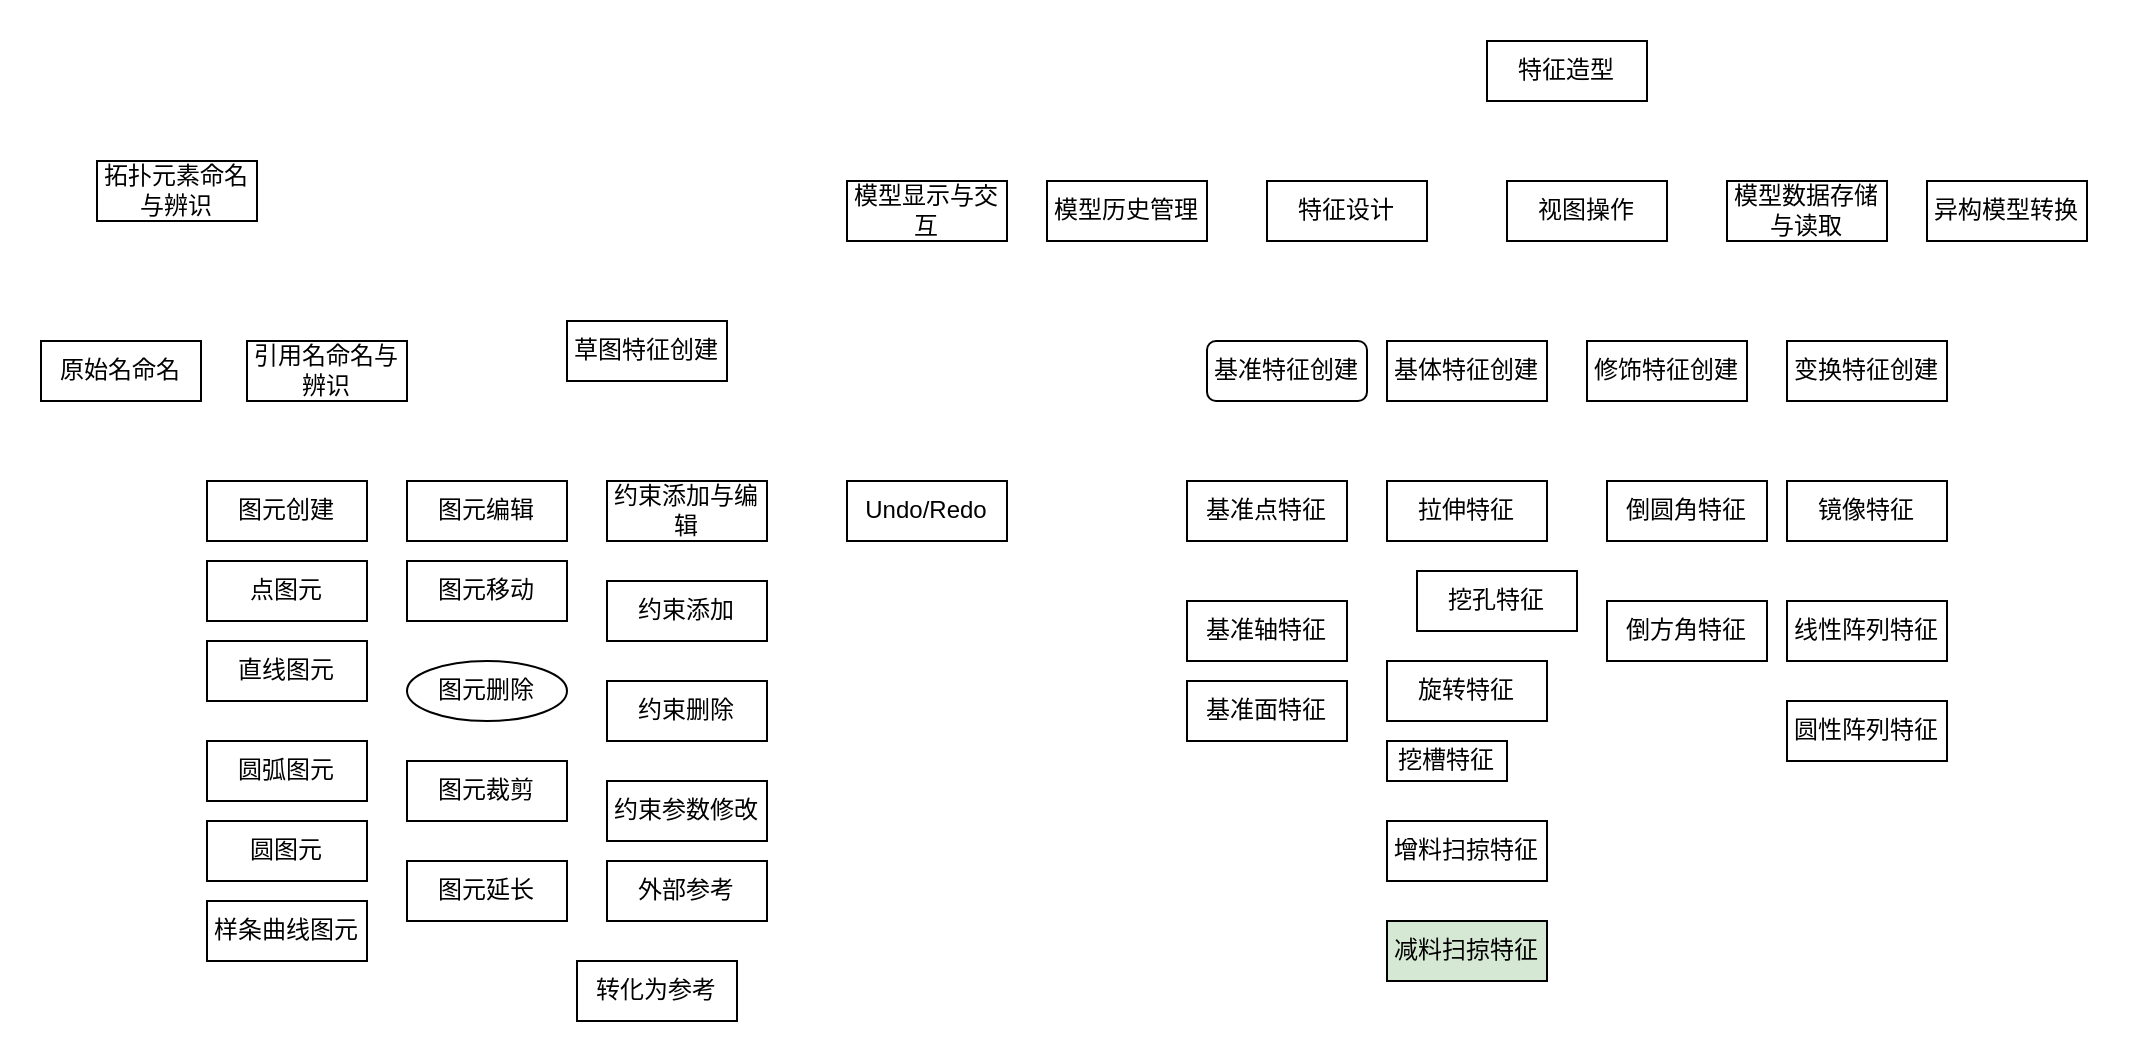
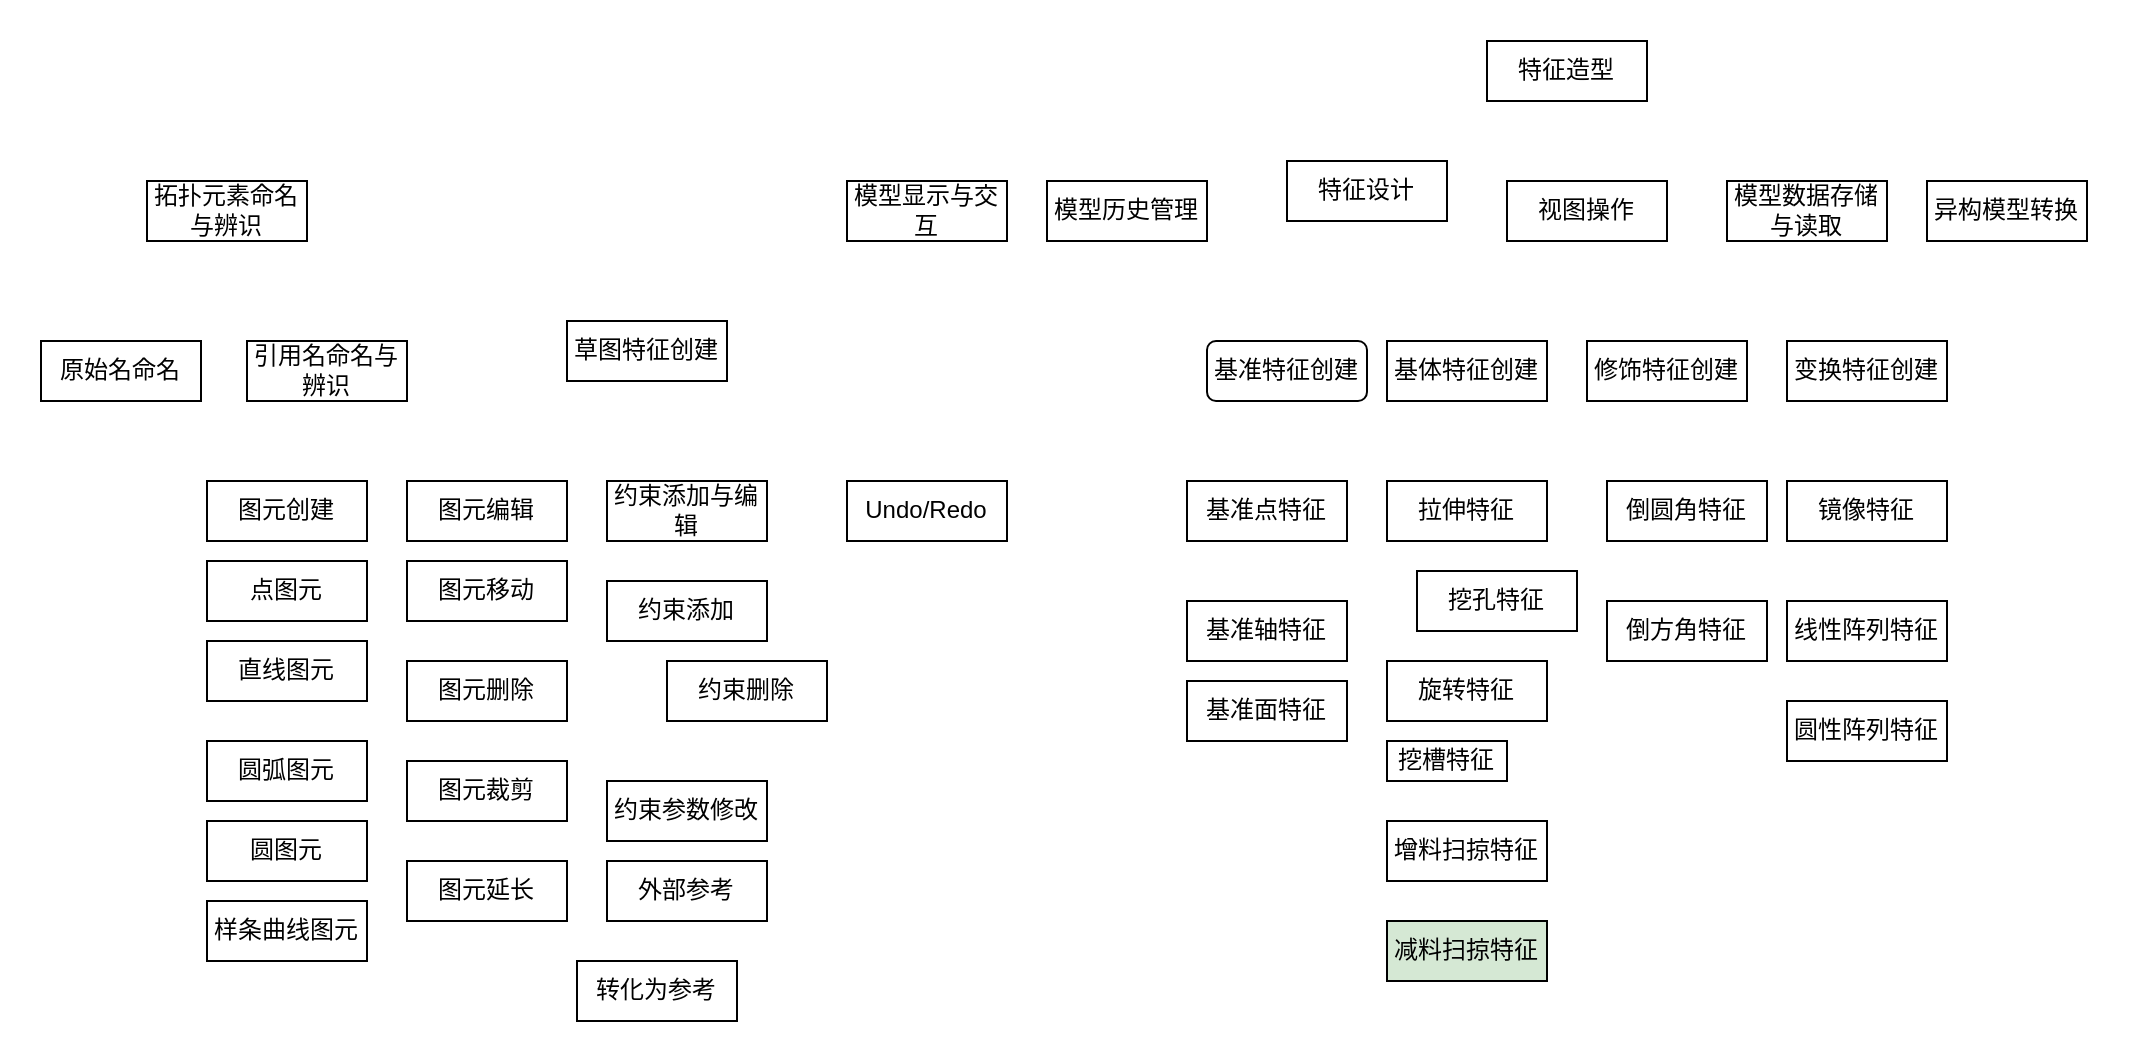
(177, 191) -> (227, 211)
(1347, 211) -> (1367, 191)
(487, 691) -> (487, 691)
(687, 711) -> (747, 691)
